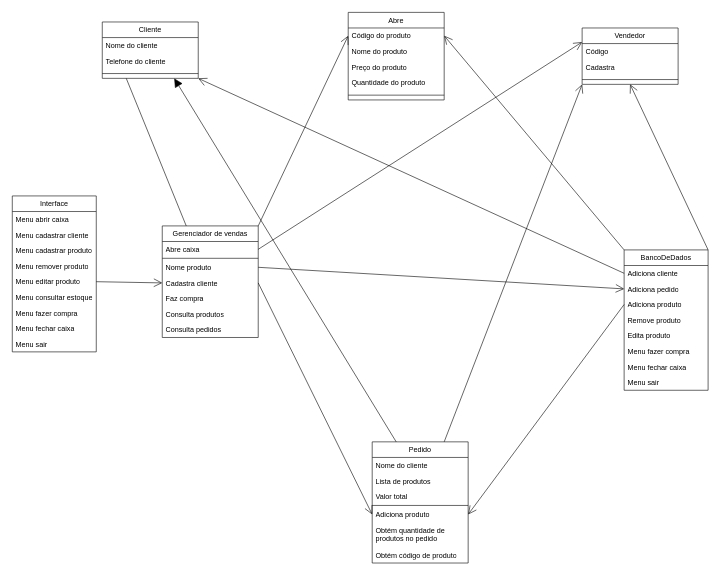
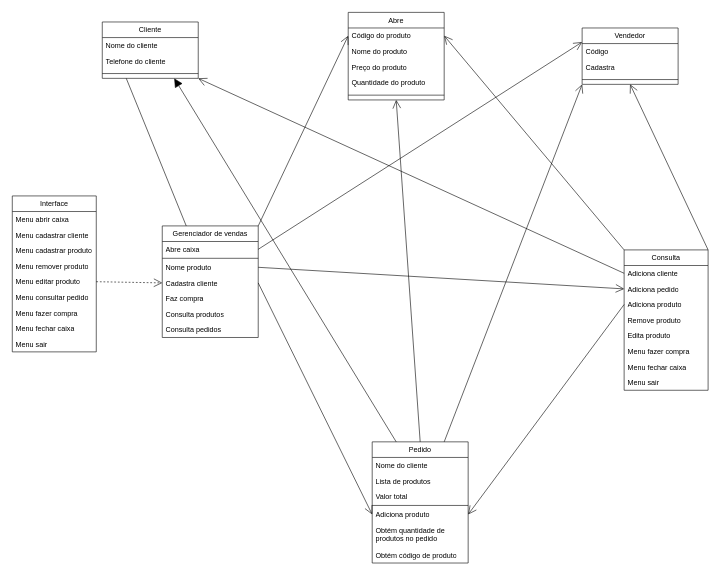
(666, 258) -> (666, 258)
none -> (408, 270)
(127, 282) -> (127, 282)
(55, 302) -> (54, 298)
